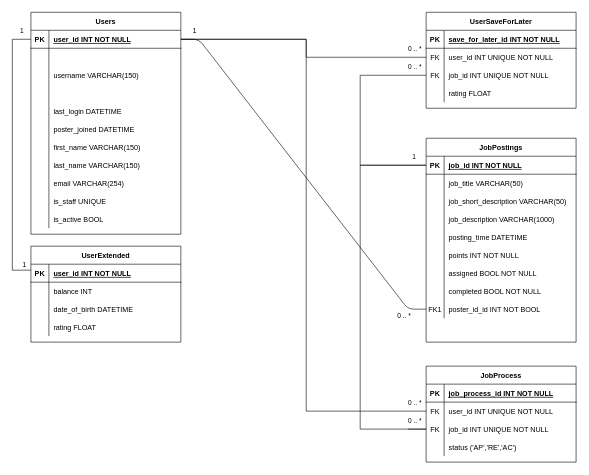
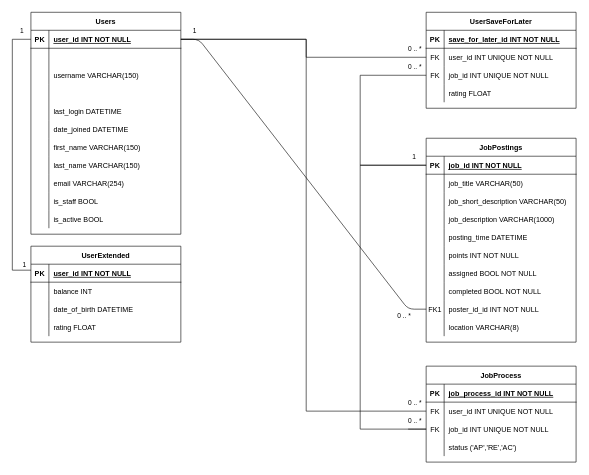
(96, 130) -> (92, 130)
(82, 202) -> (78, 202)
(495, 310) -> (495, 310)
none -> (510, 327)
